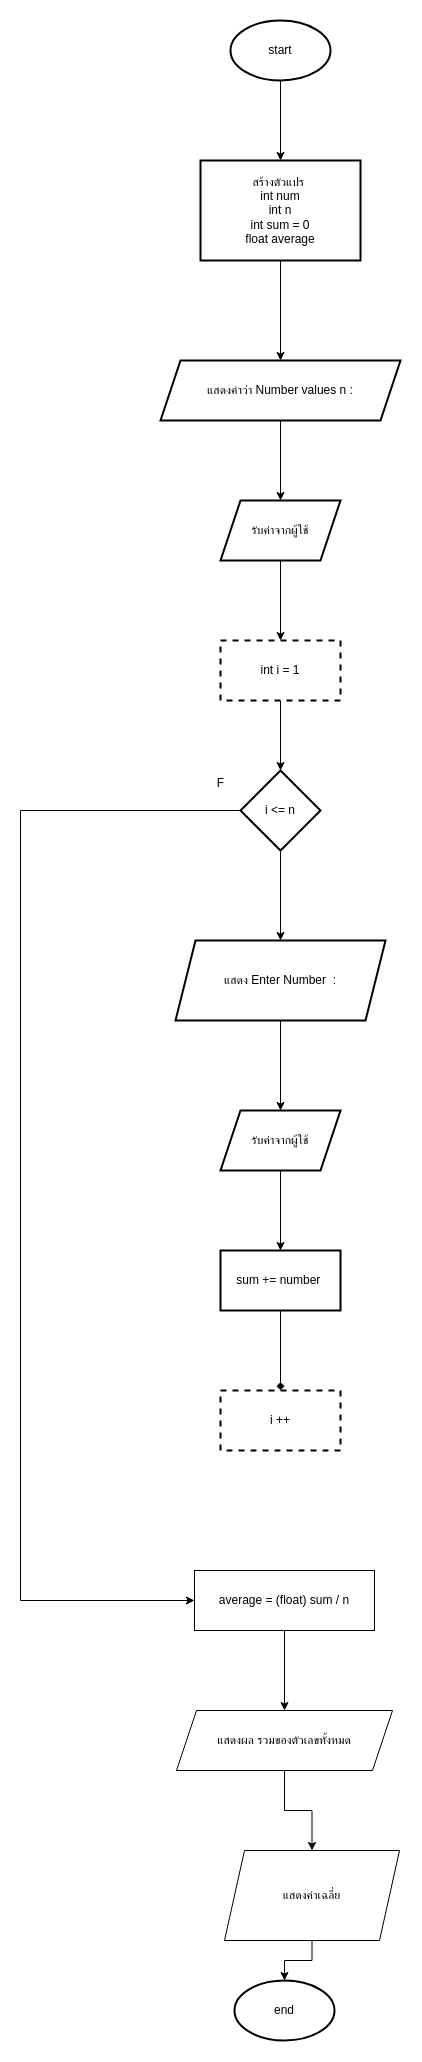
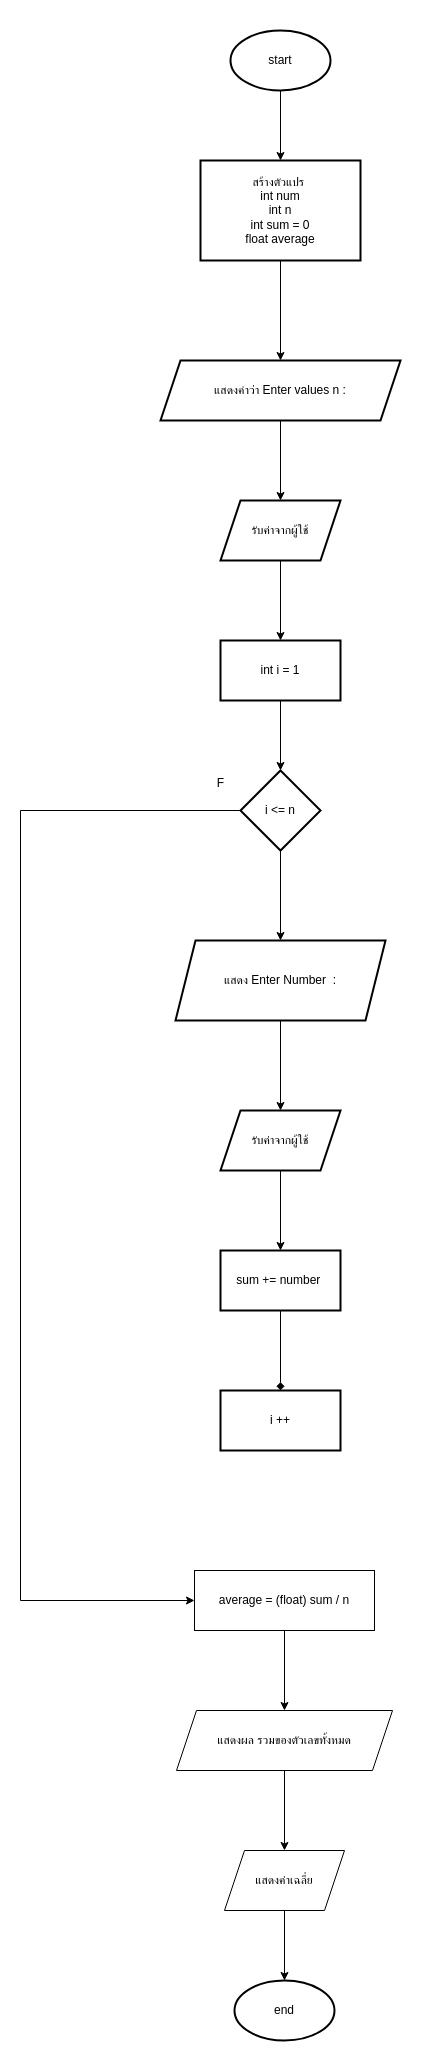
(281, 51) -> (281, 61)
(281, 391) -> (281, 391)
(281, 671) -> (281, 671)
(281, 1421) -> (281, 1421)
(312, 1896) -> (285, 1881)
